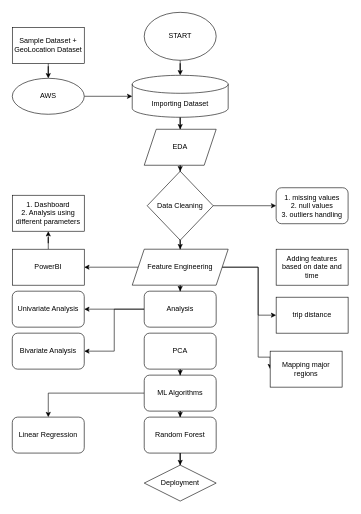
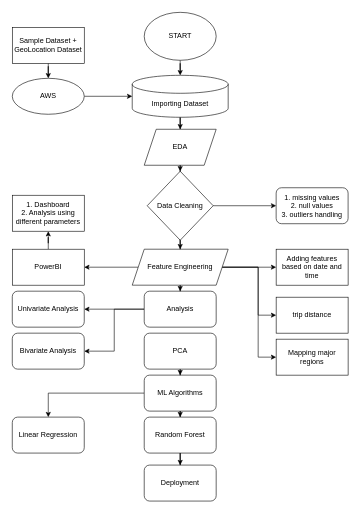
none -> (270, 267)
(306, 369) -> (312, 357)
(180, 483) -> (180, 483)
